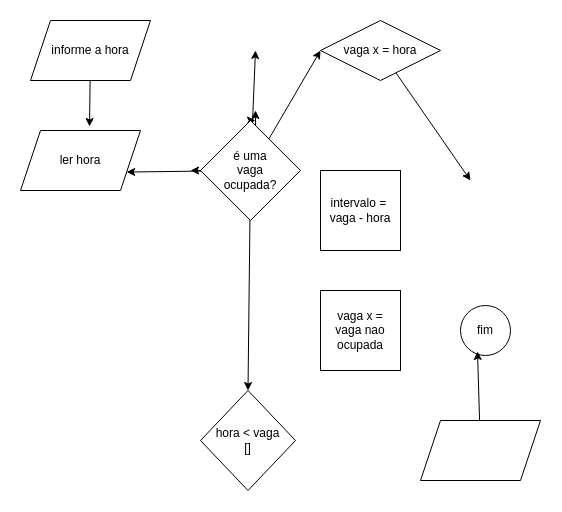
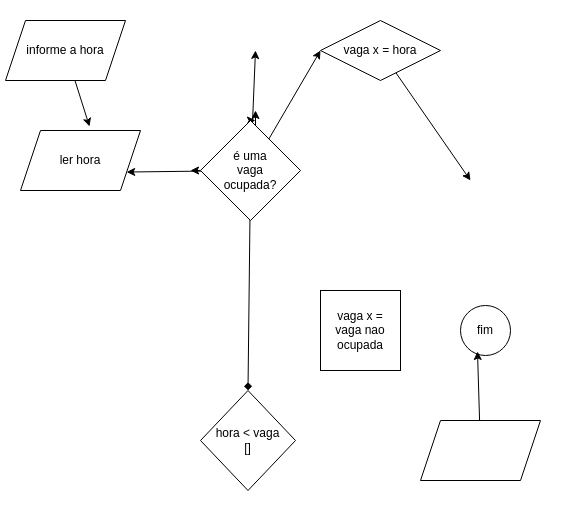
(91, 51) -> (66, 51)
(361, 211) -> none
(248, 382) -> (248, 381)
